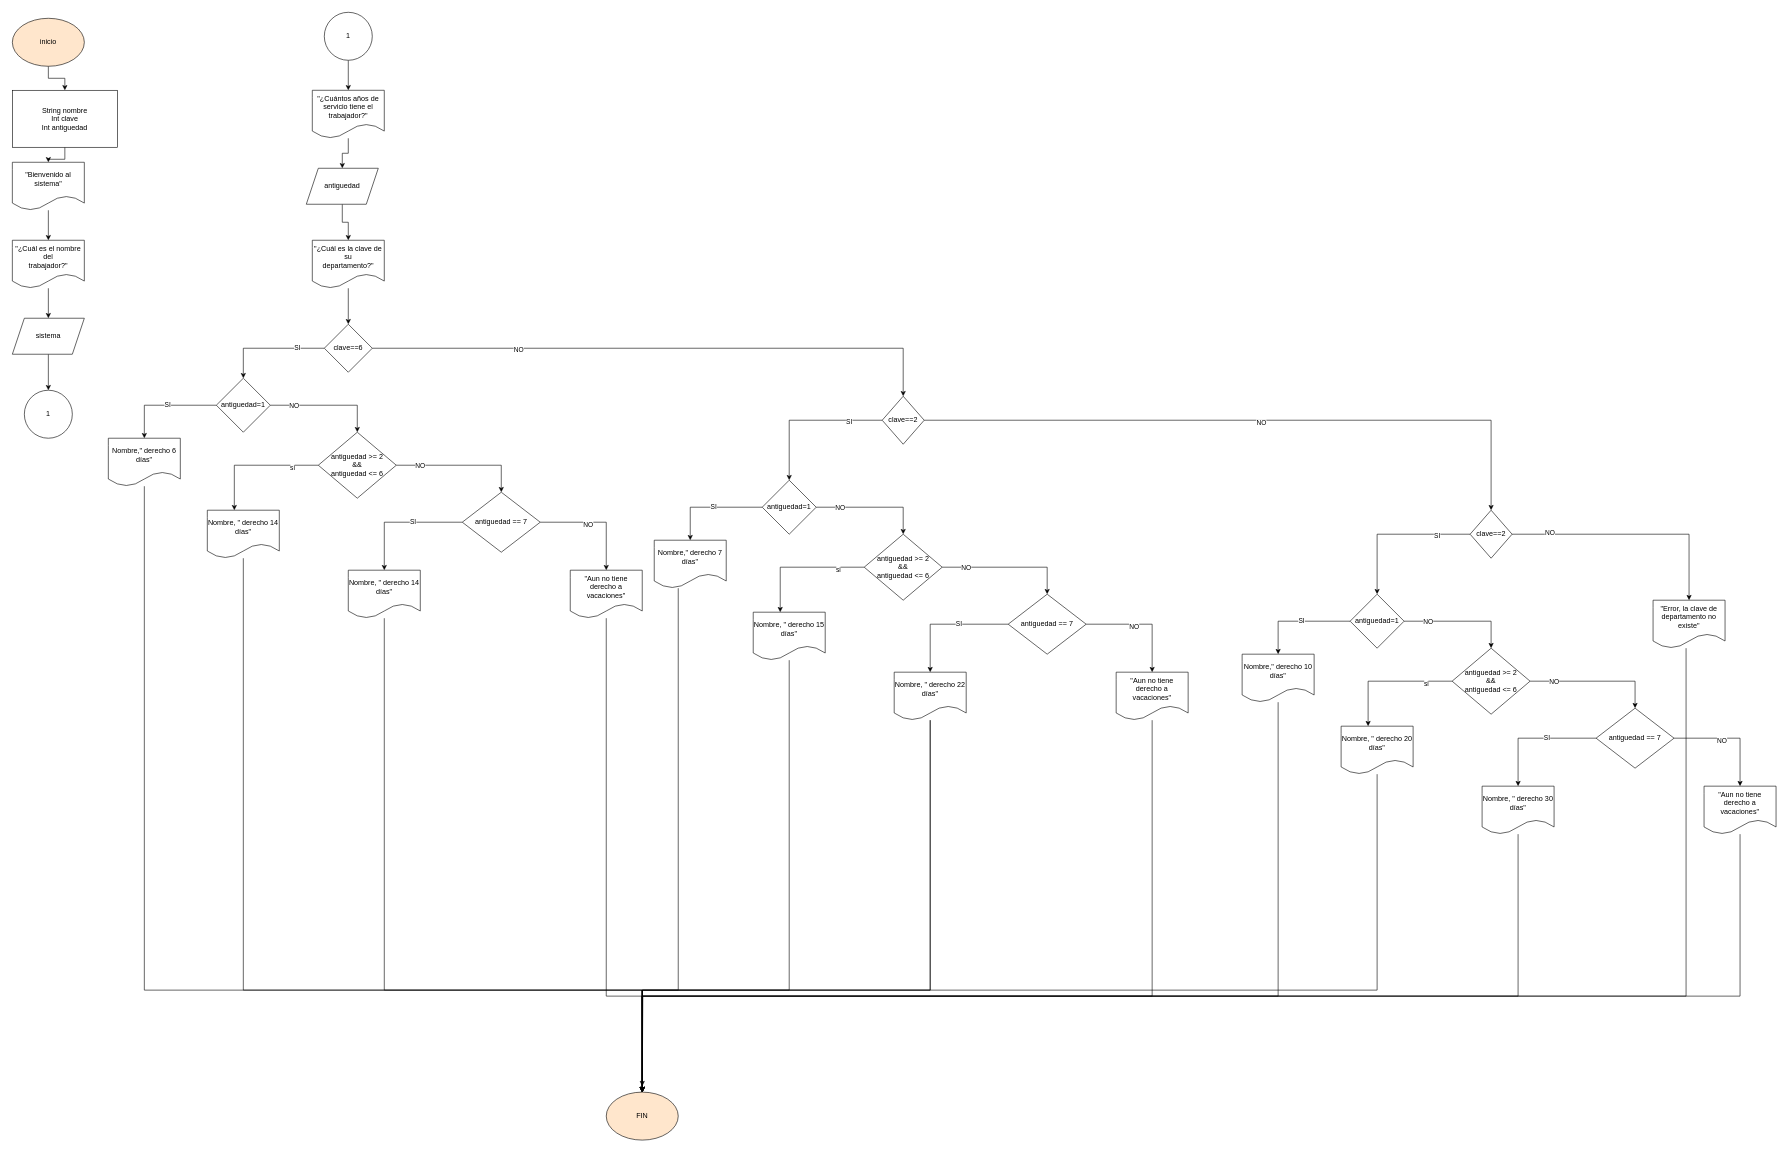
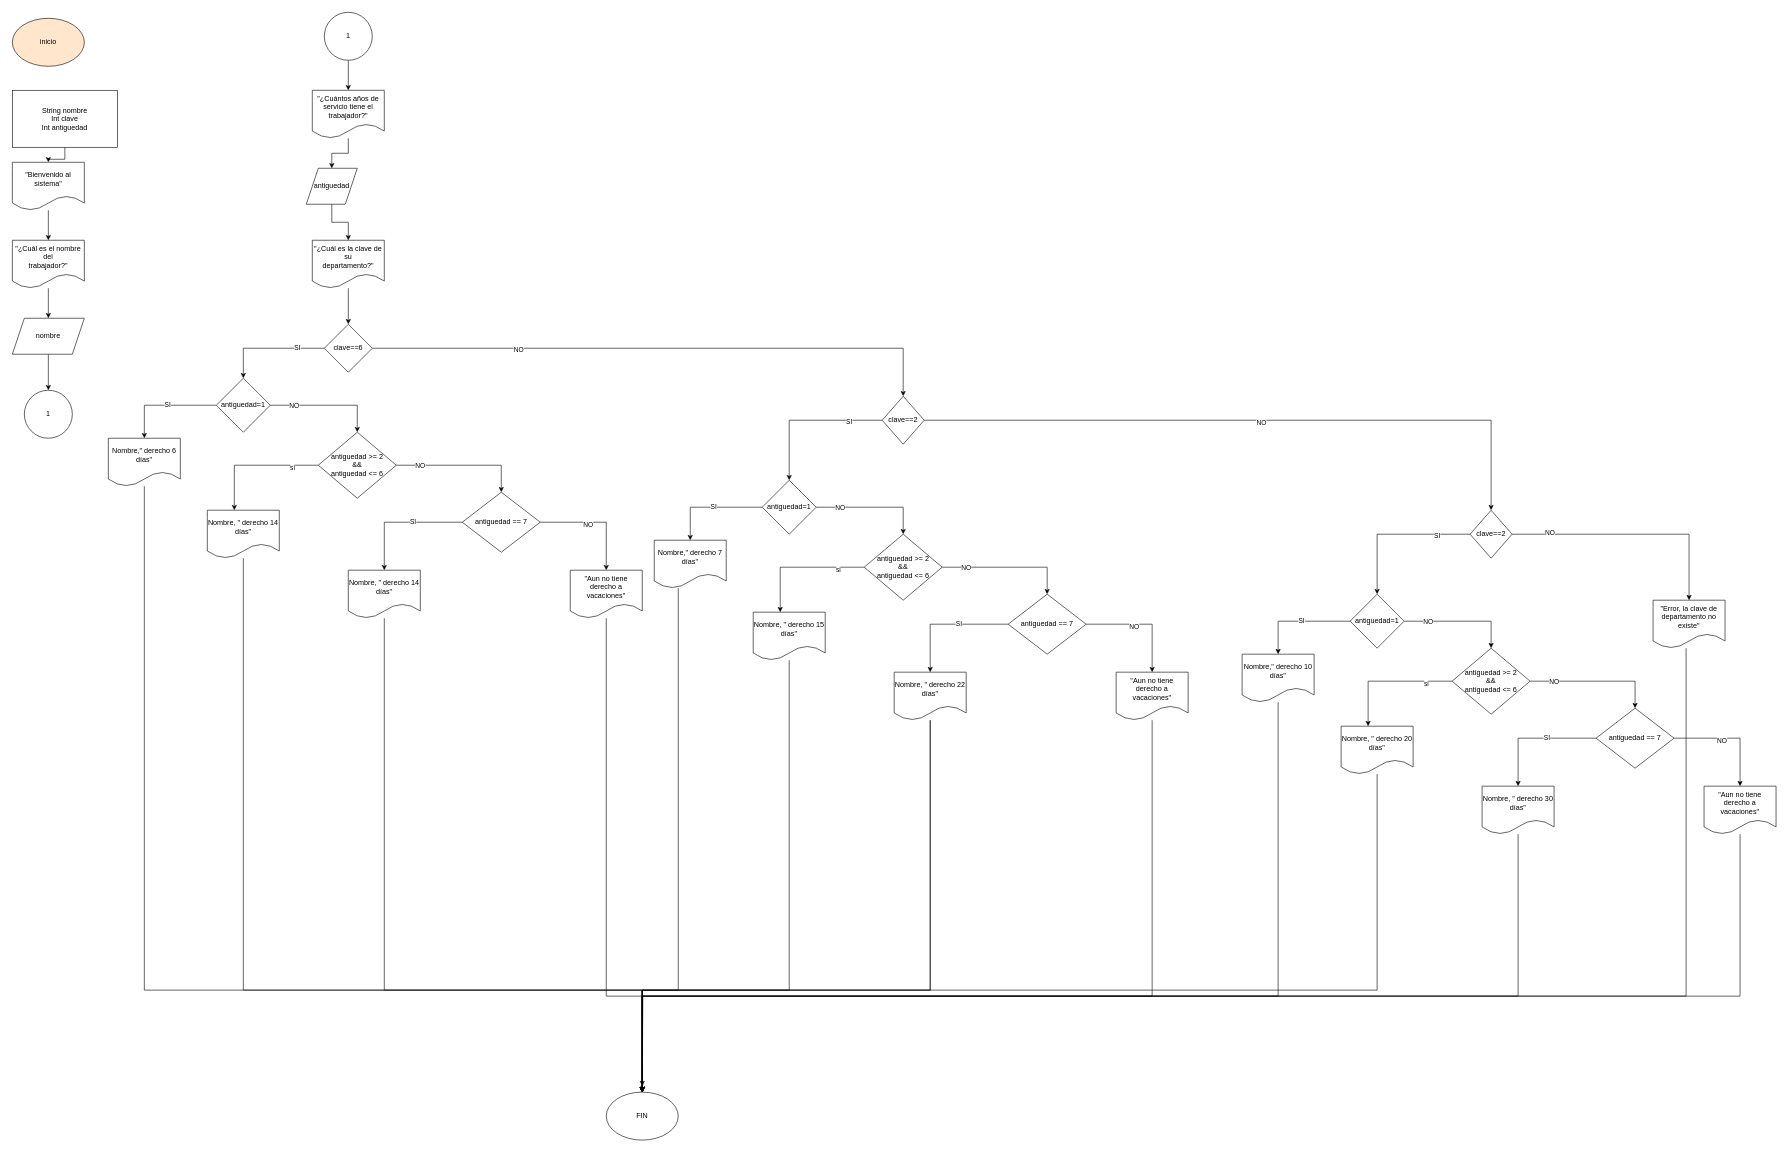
(48, 73) -> none
(342, 186) -> (332, 186)
(48, 336) -> (48, 336)
(642, 1116) -> (642, 1116)
